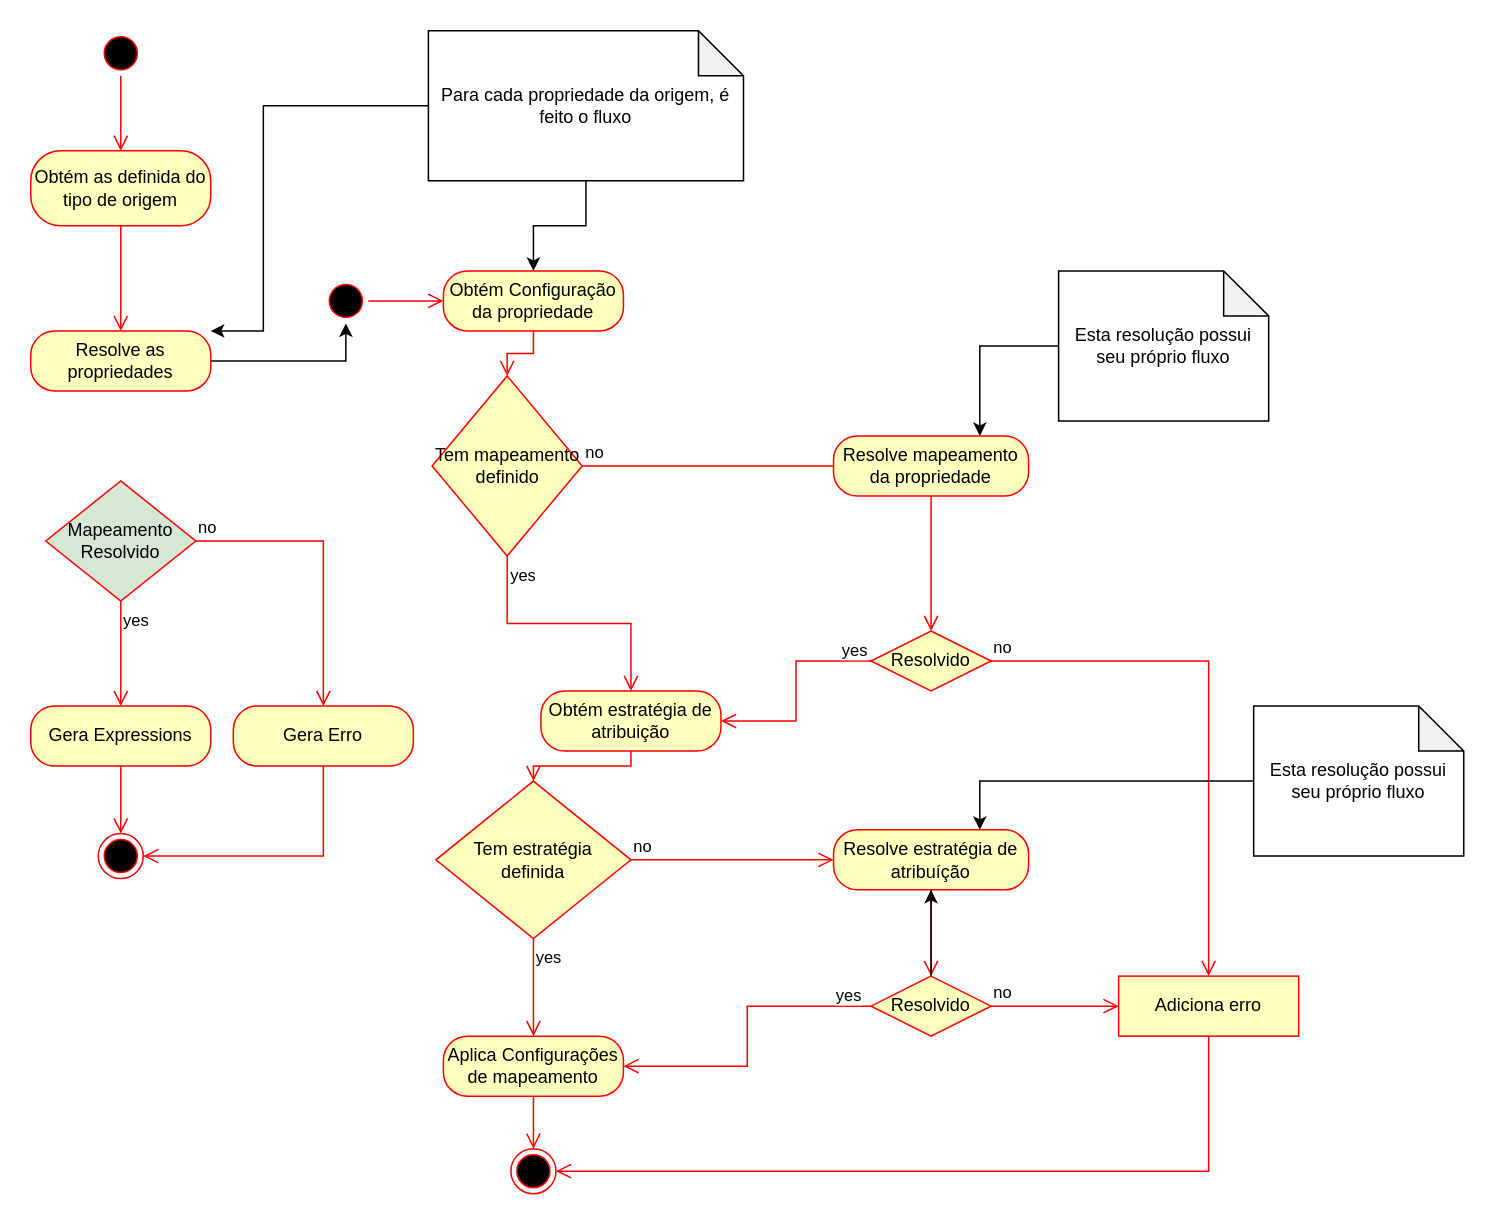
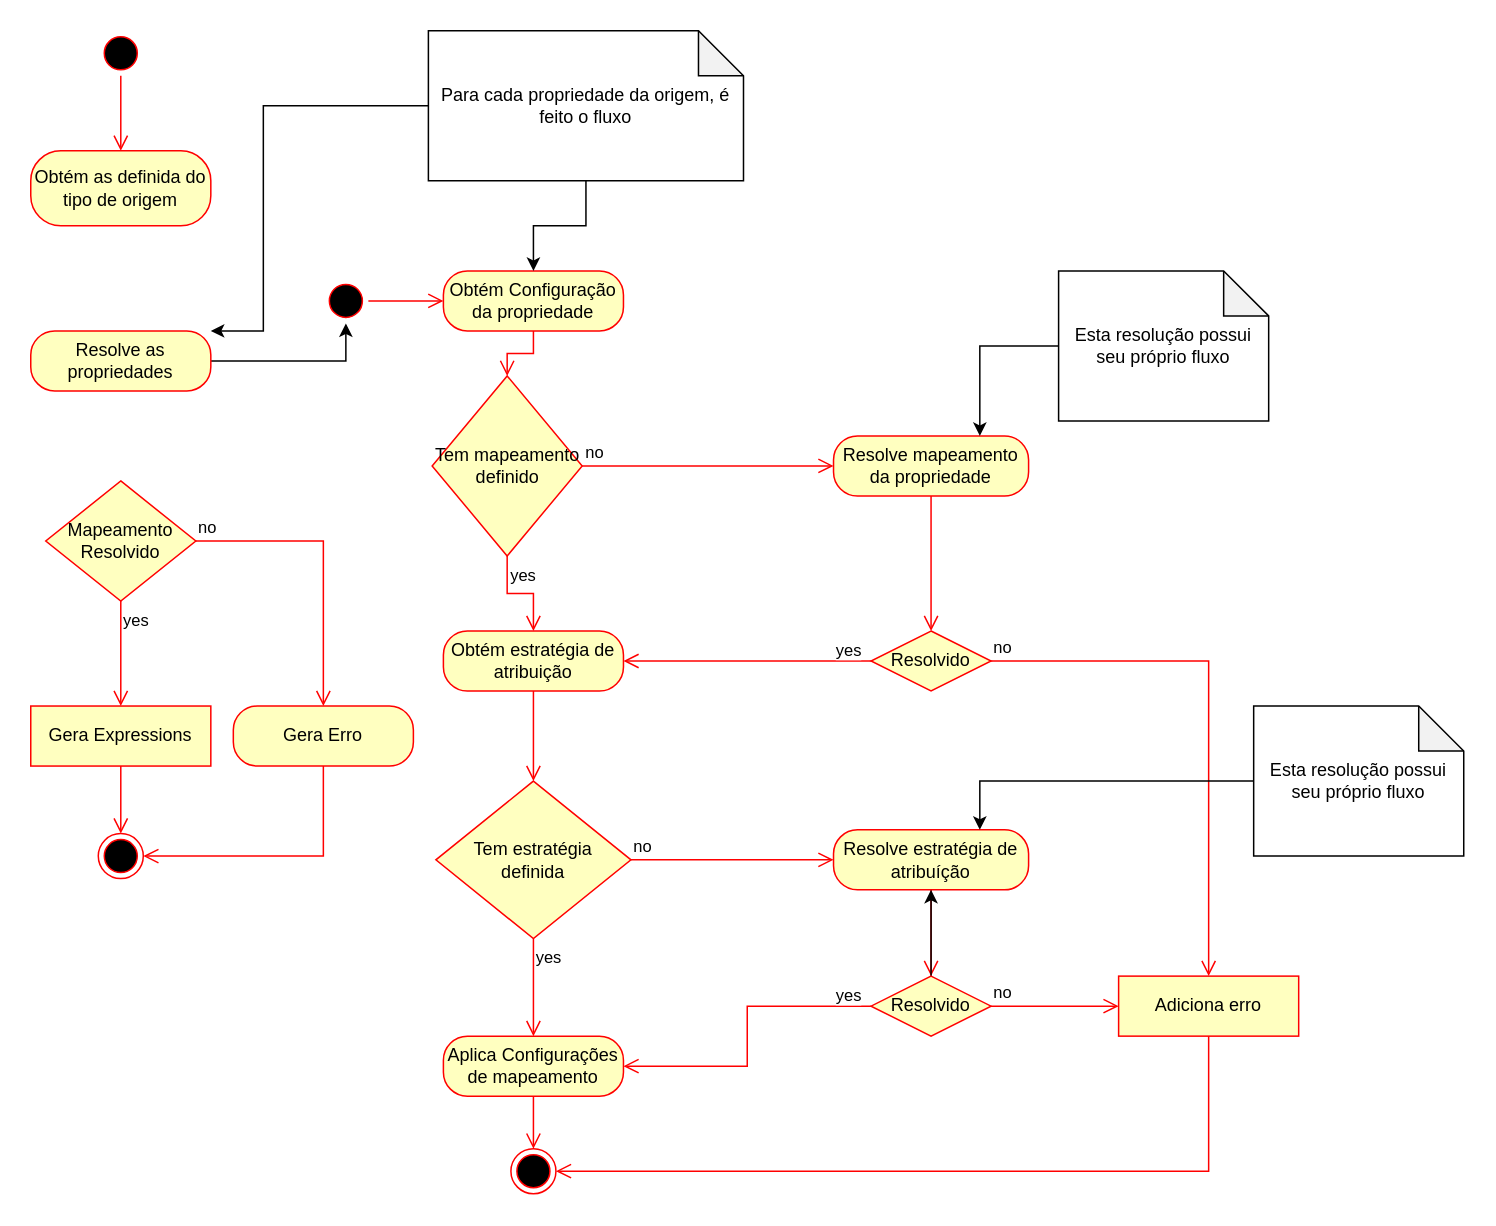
(121, 276) -> none
(827, 466) -> (826, 466)
(121, 541) -> (121, 541)
(631, 721) -> (533, 661)
(121, 736) -> (121, 736)
